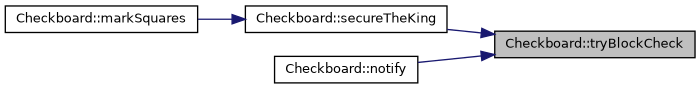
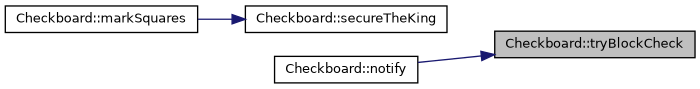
(464, 31) -> none
